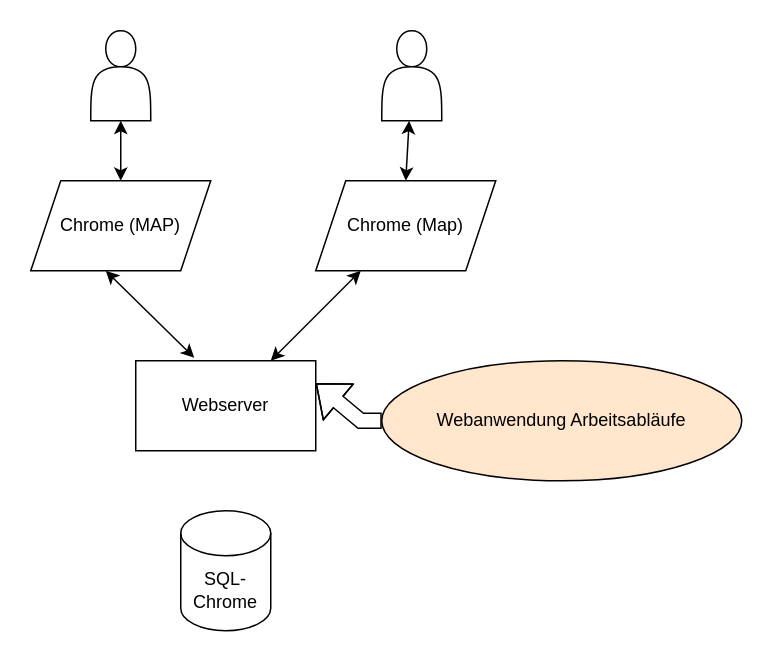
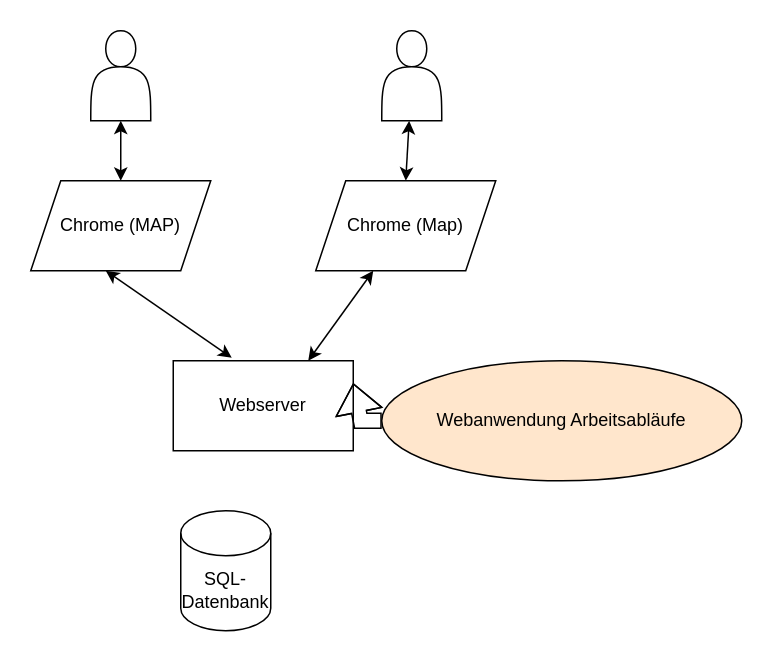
(226, 406) -> (263, 406)
(226, 590) -> (226, 590)
